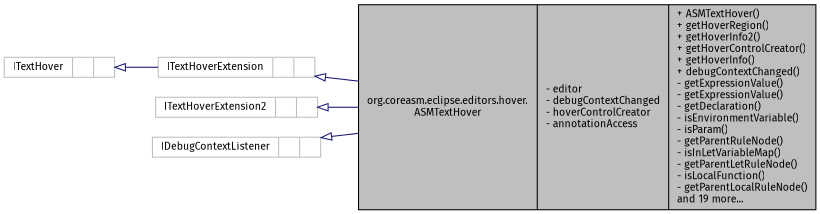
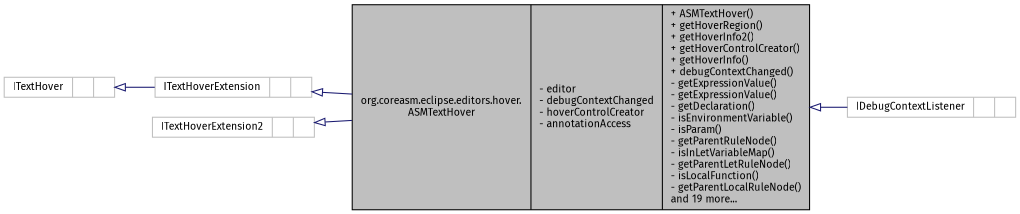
(345, 135) -> (834, 107)
